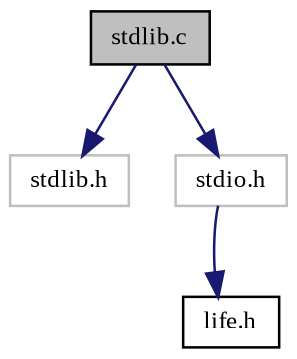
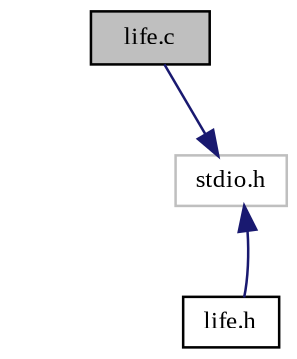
(150, 38) -> (150, 38)
(69, 181) -> none
(214, 239) -> (248, 264)
